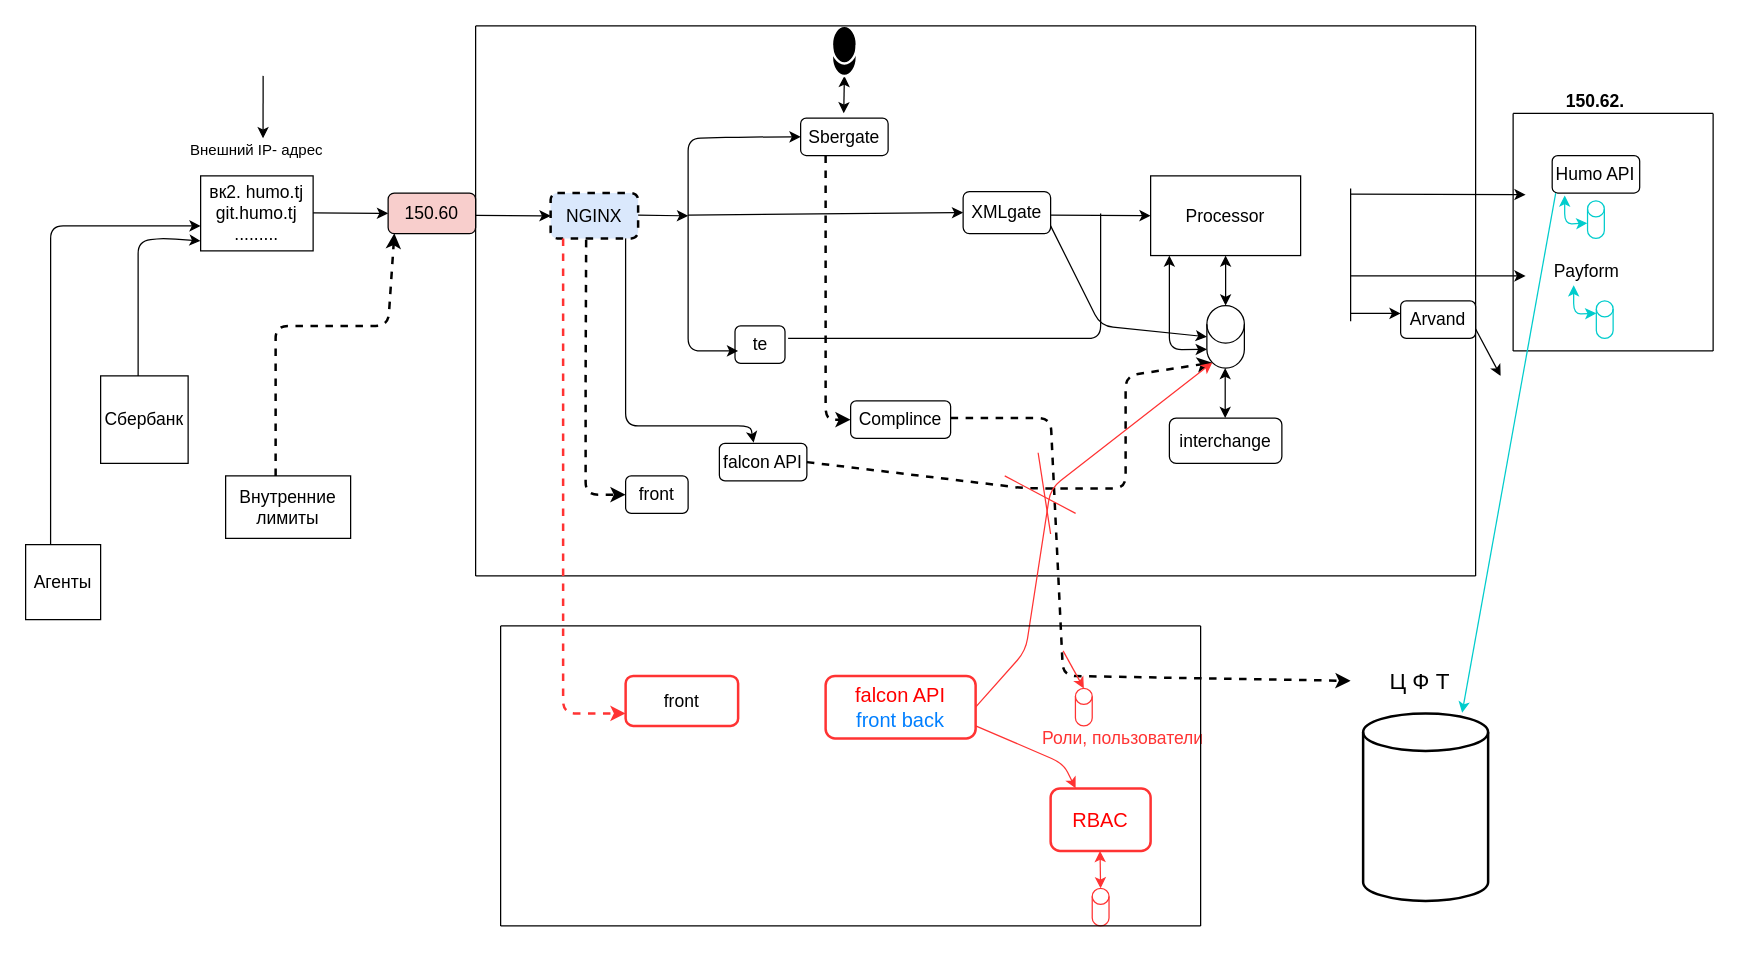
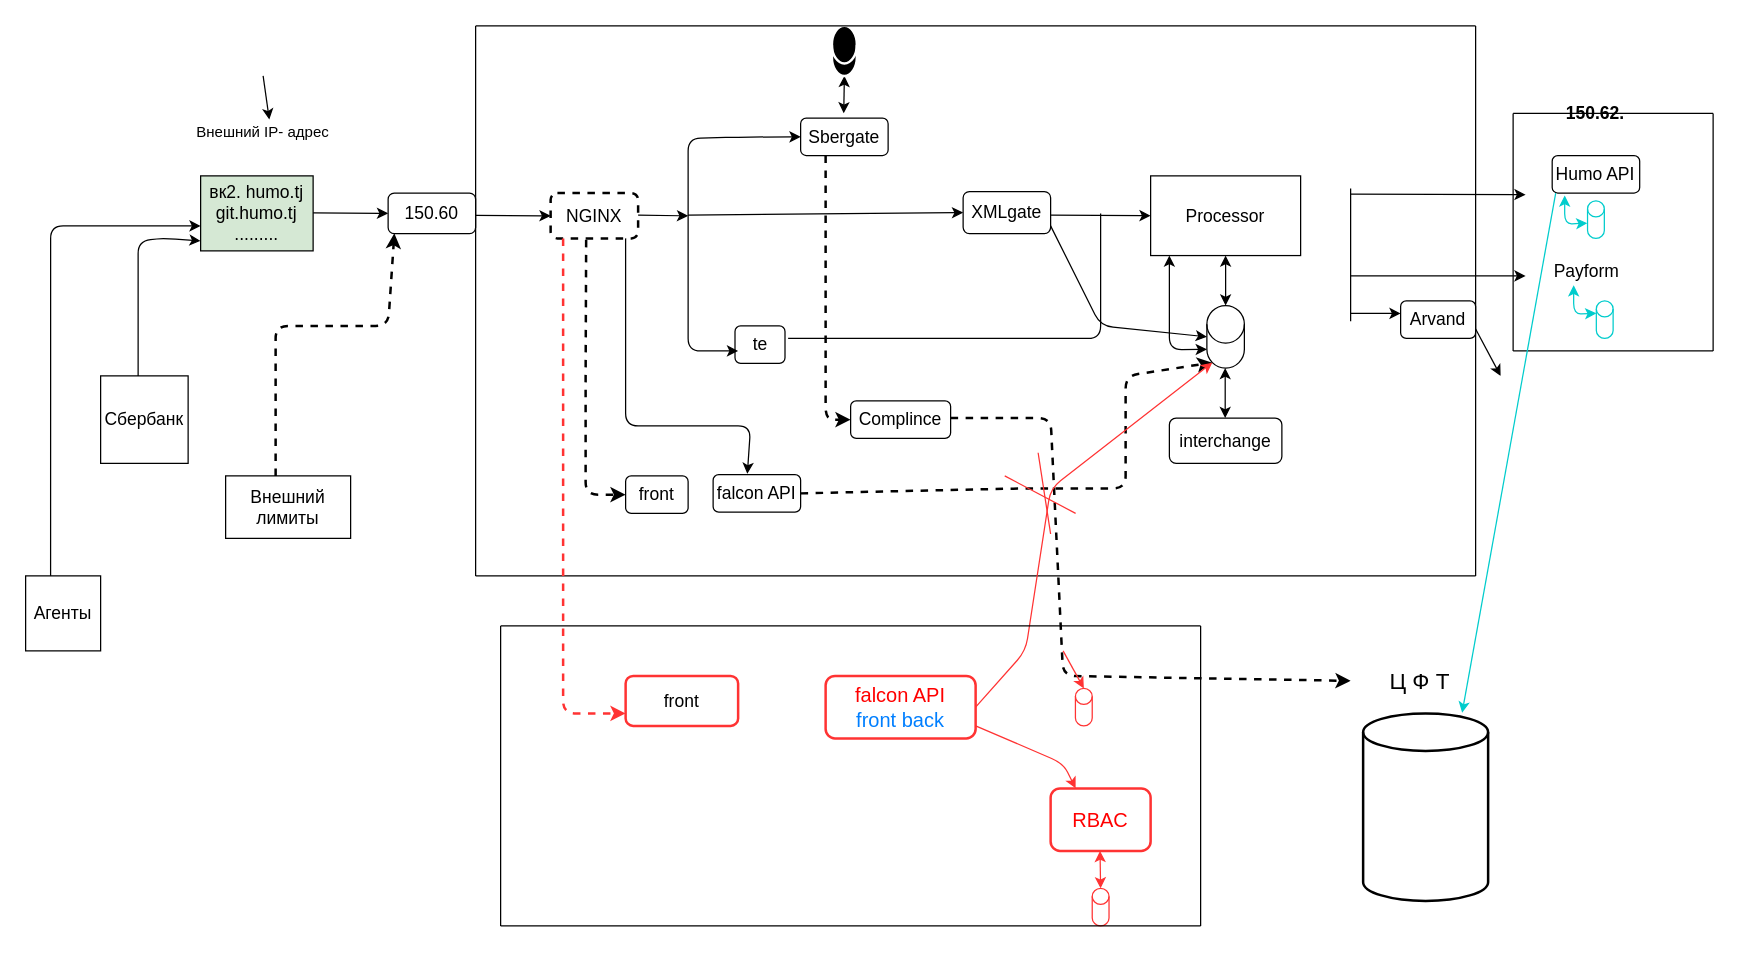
(1596, 101) -> (1596, 113)
(257, 151) -> (263, 132)
(257, 213) -> (257, 213)
(432, 213) -> (432, 213)
(594, 215) -> (594, 215)
(763, 462) -> (757, 493)
(288, 507) -> (288, 507)
(63, 582) -> (63, 613)
(1126, 738) -> none
